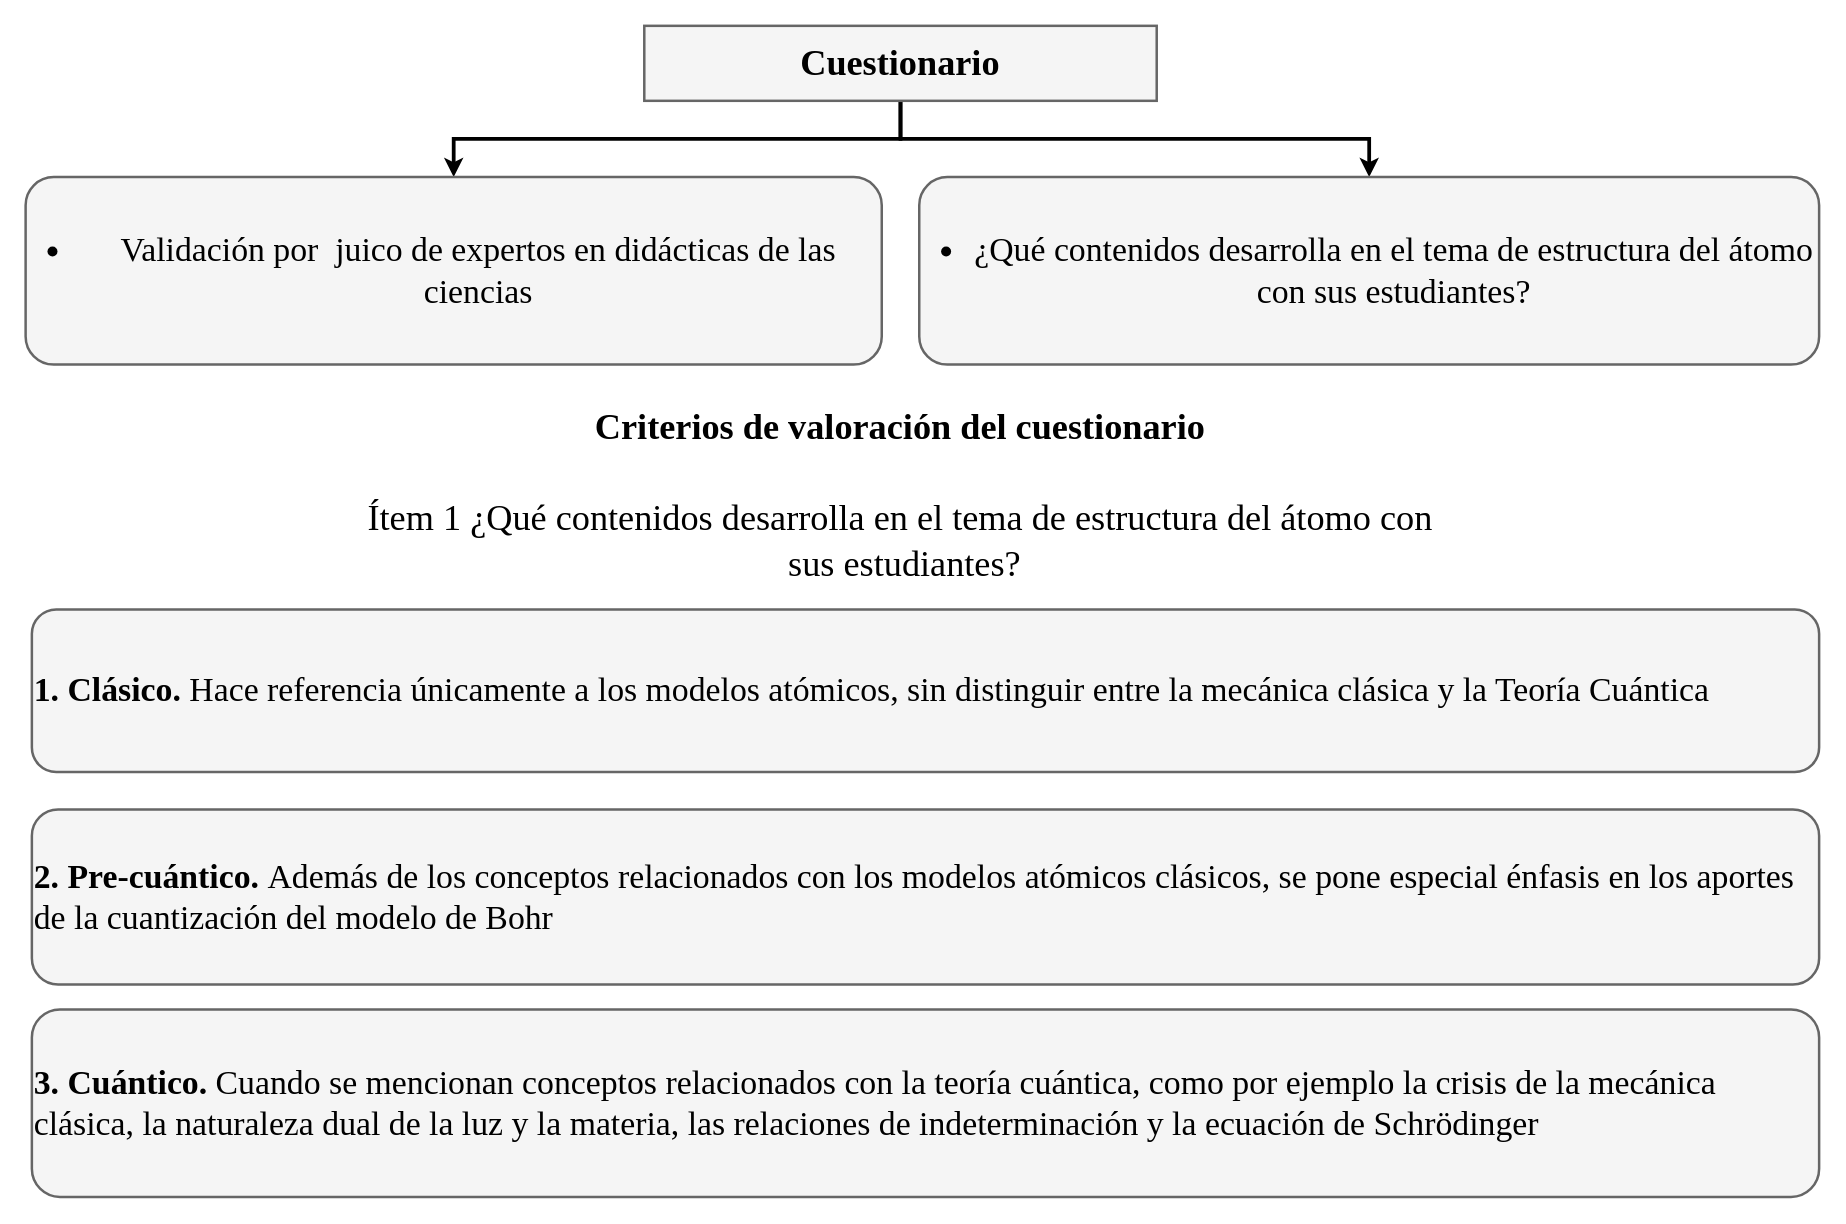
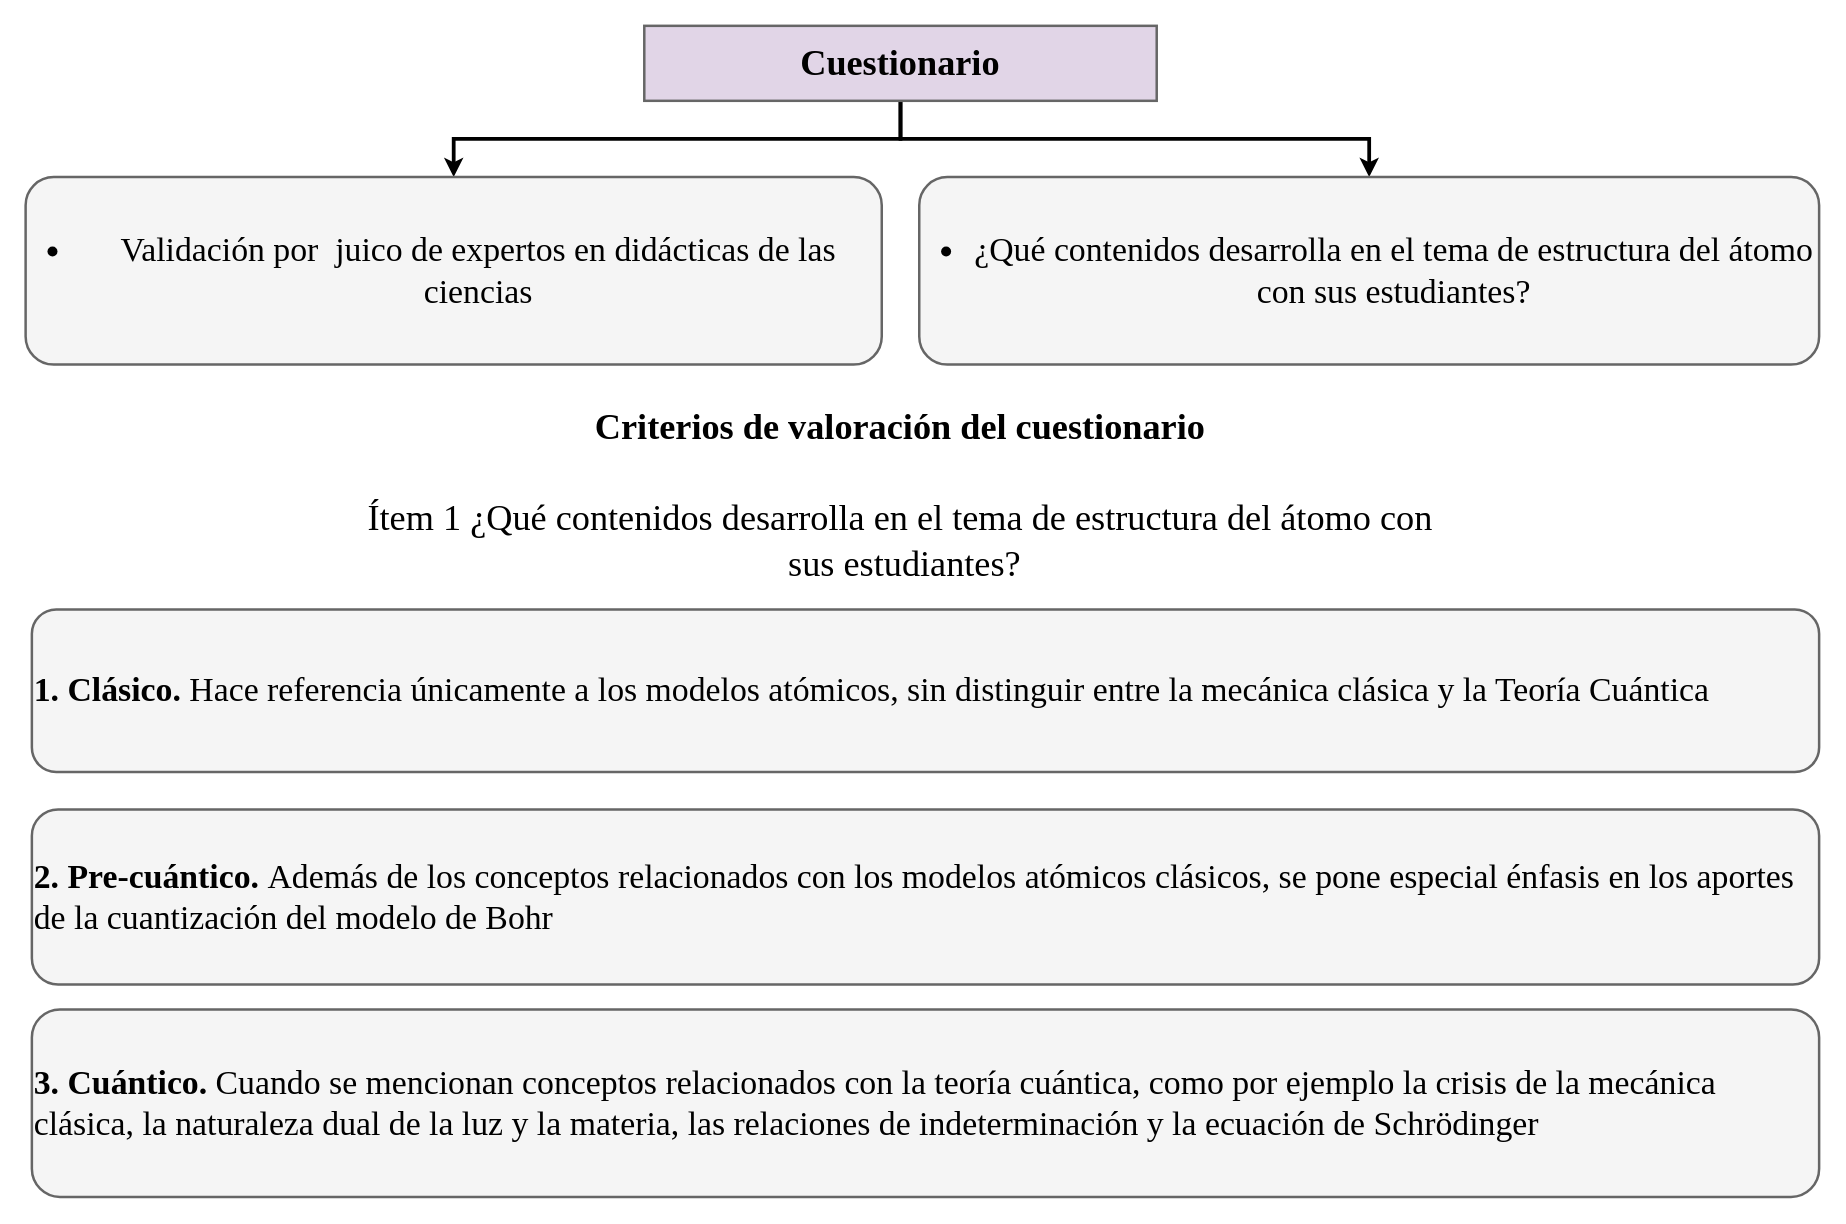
(901, 63) -> (901, 63)
